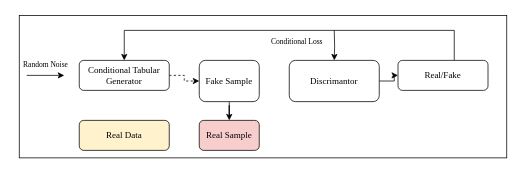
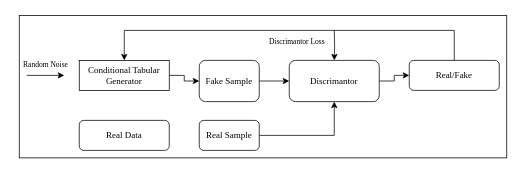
(297, 42) -> (297, 42)
(124, 75) -> (124, 75)
(183, 75) -> (183, 75)
(443, 75) -> (454, 75)
(229, 114) -> (282, 81)
(124, 135) -> (124, 135)
(229, 135) -> (229, 135)
none -> (310, 135)
